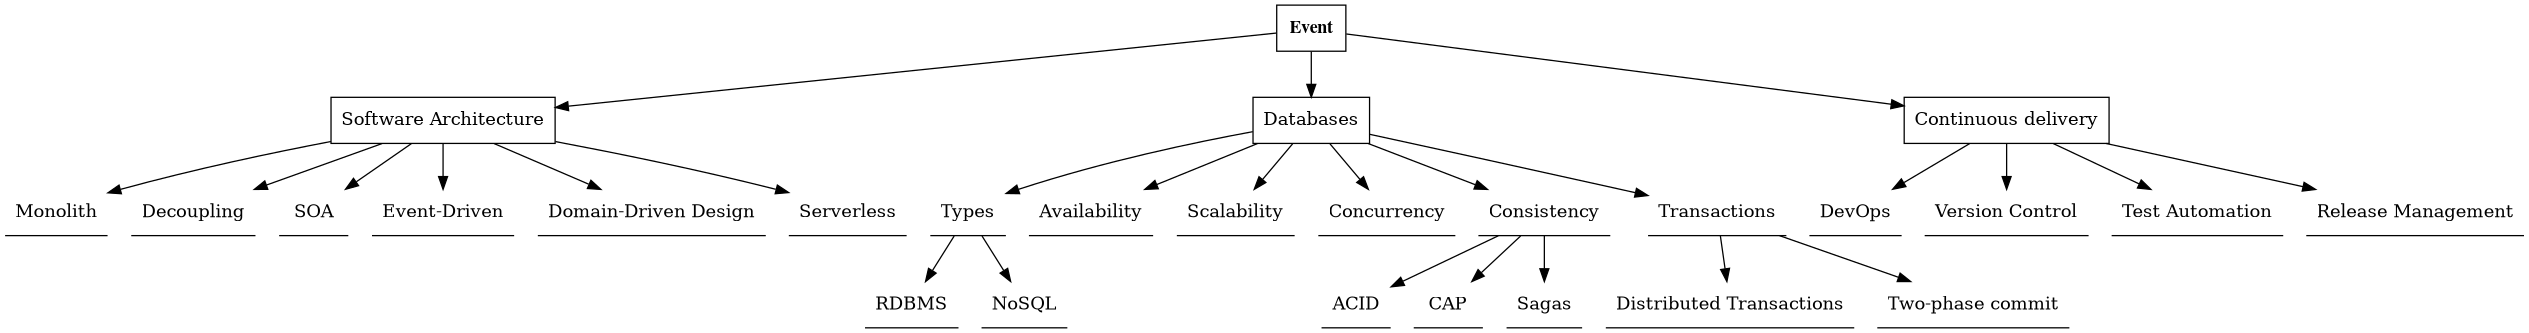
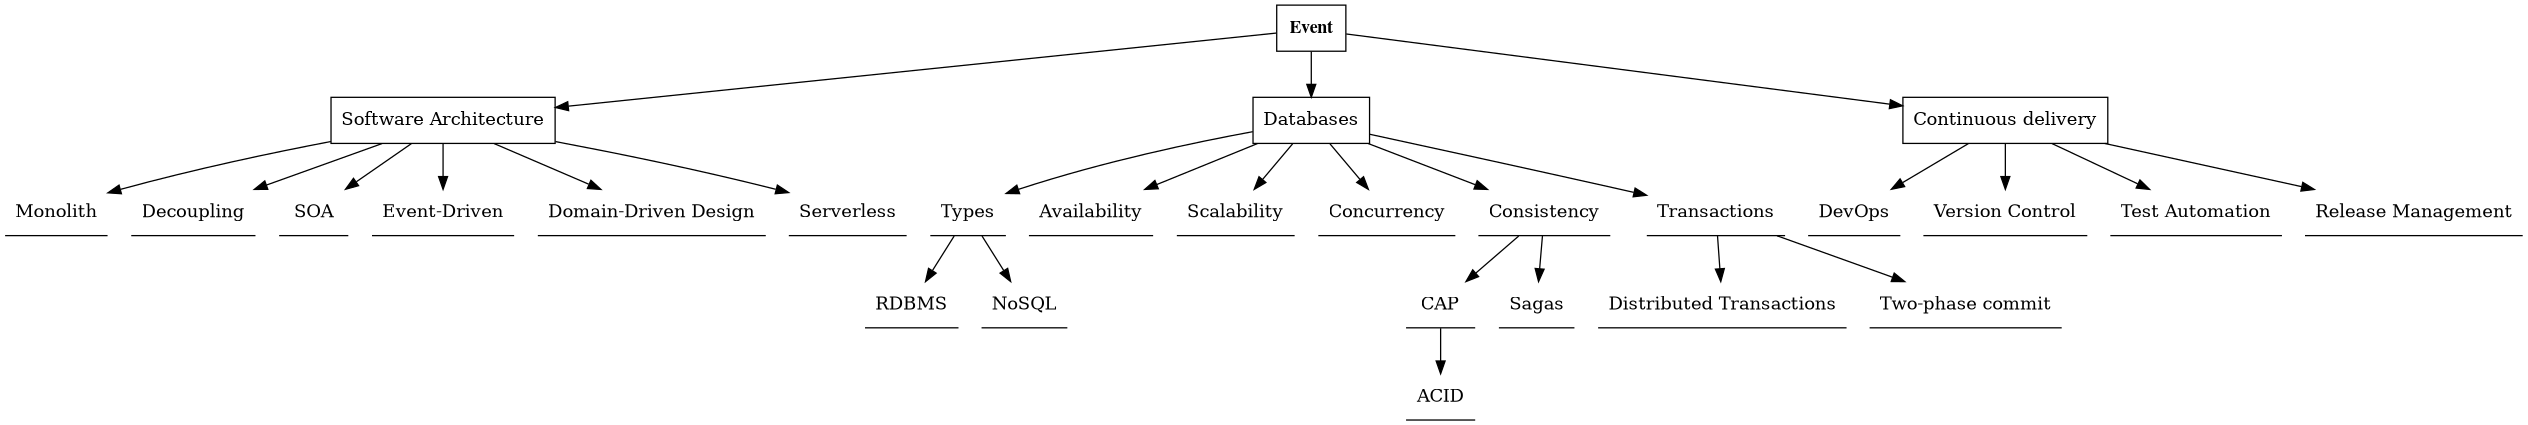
(1451, 258) -> (1441, 345)
